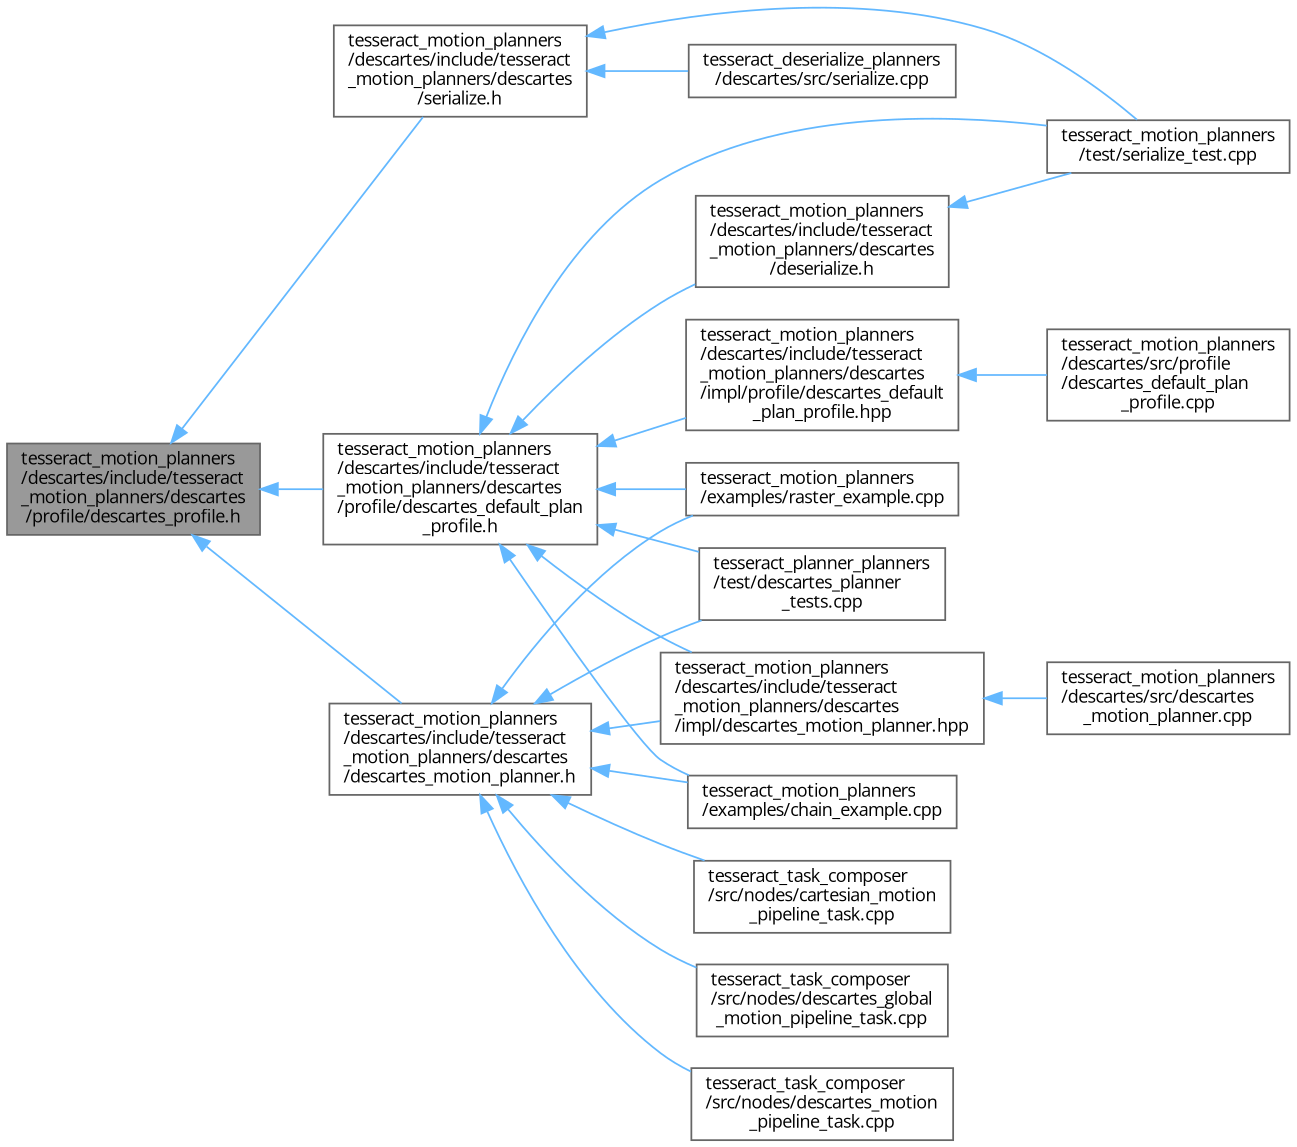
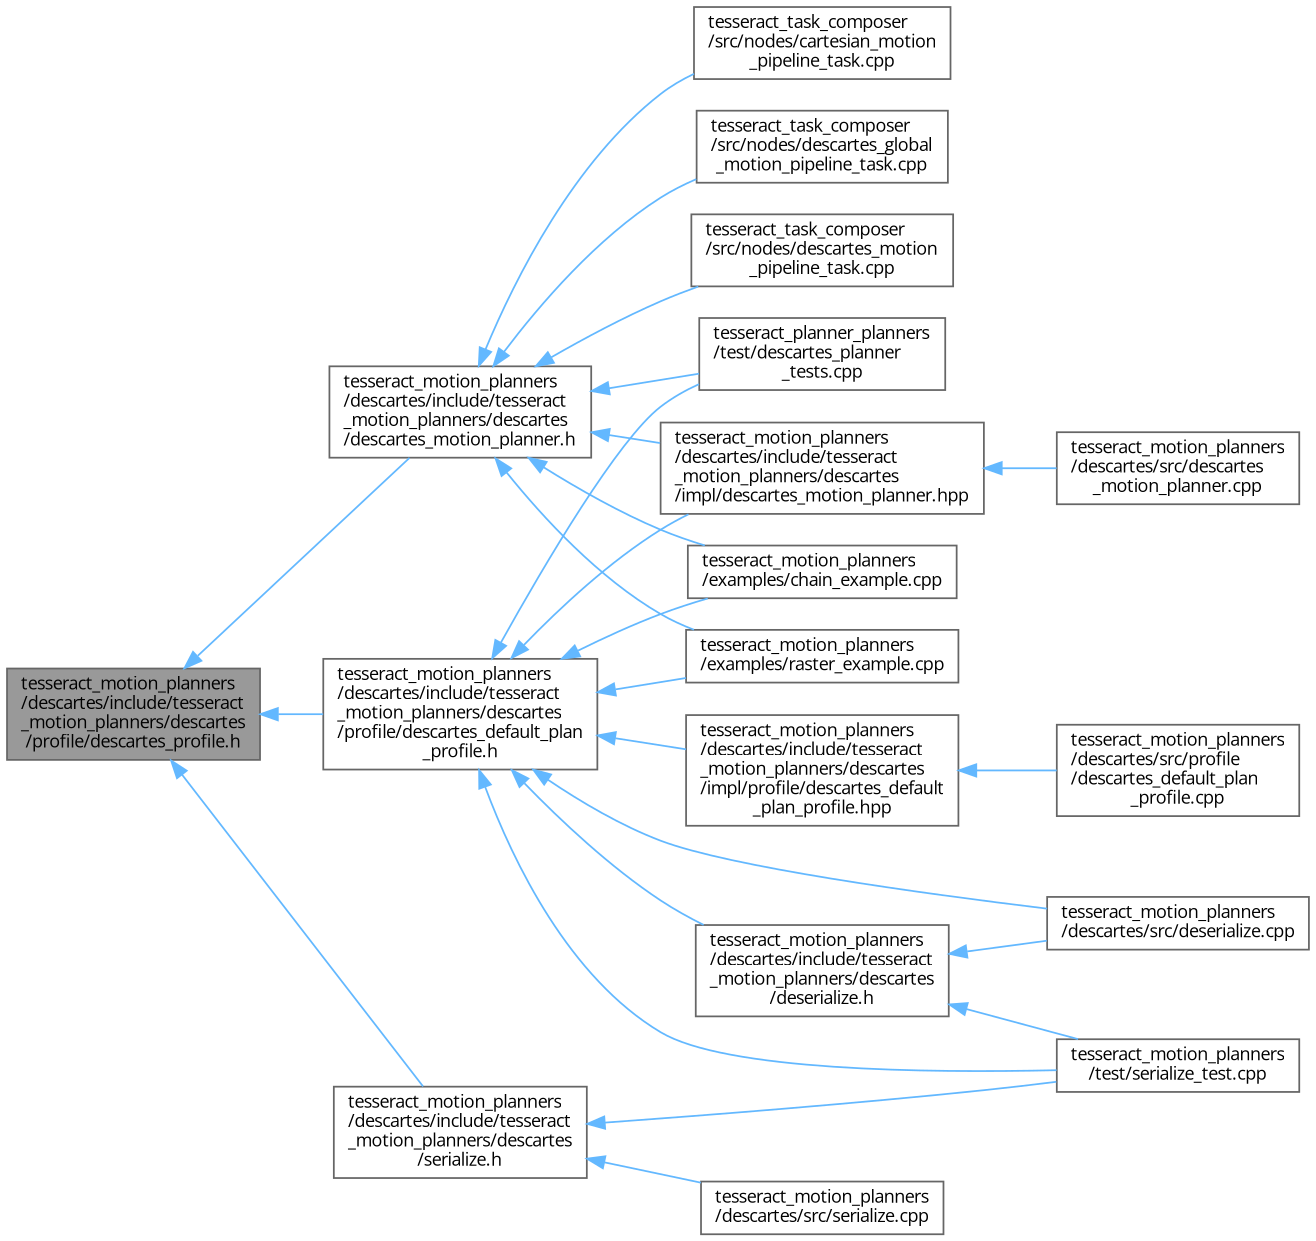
(822, 71) -> (822, 1208)
none -> (1178, 923)
